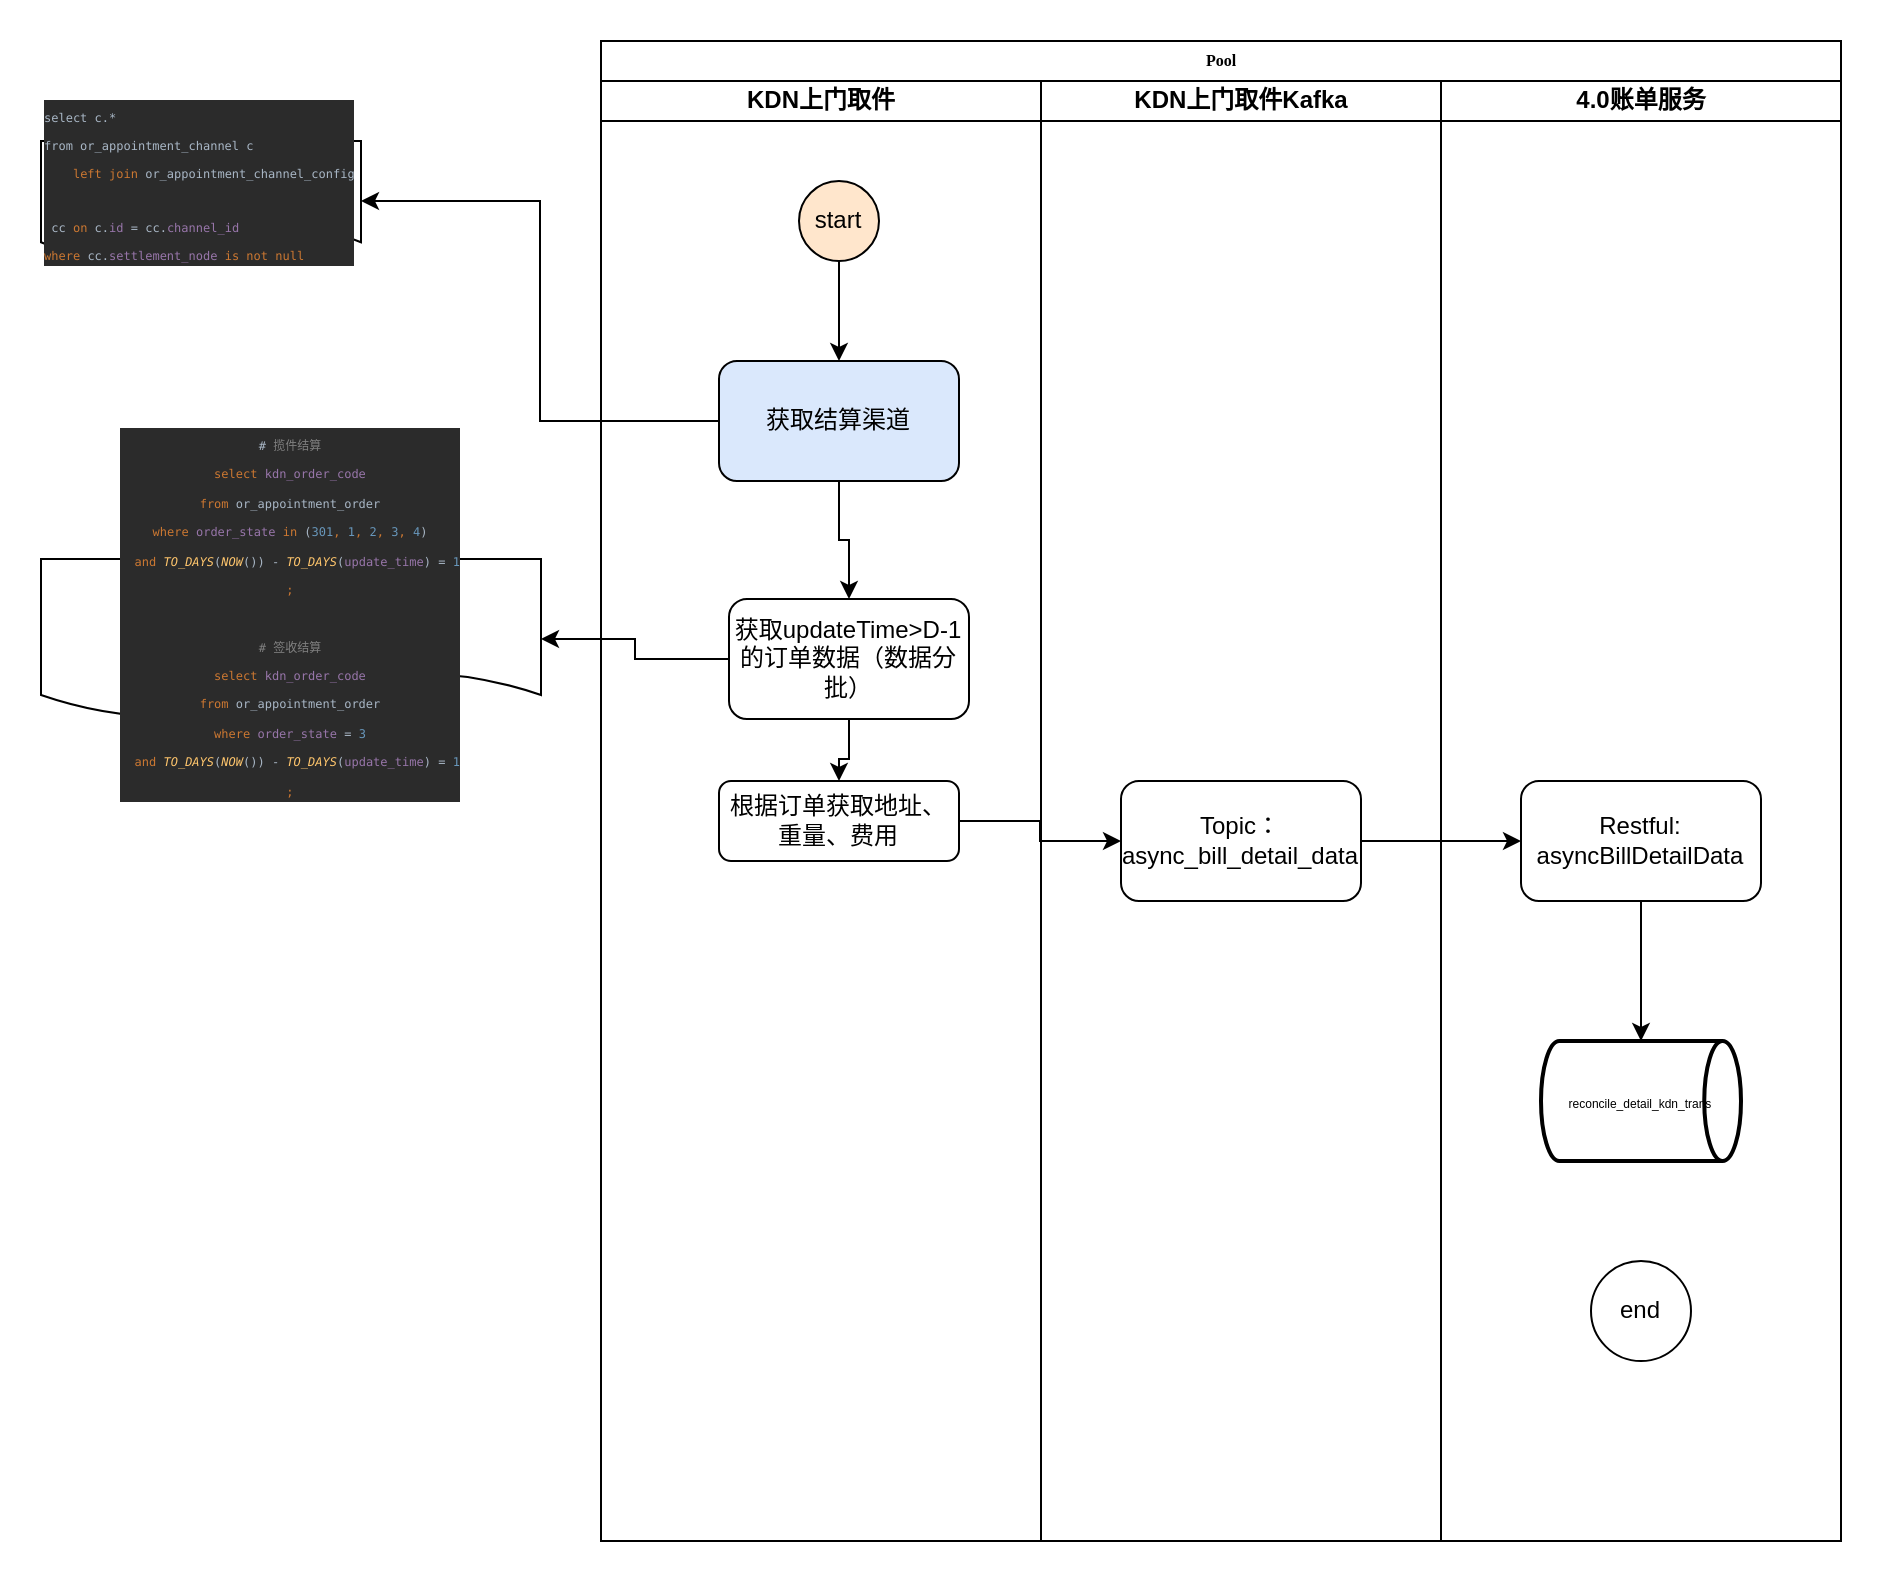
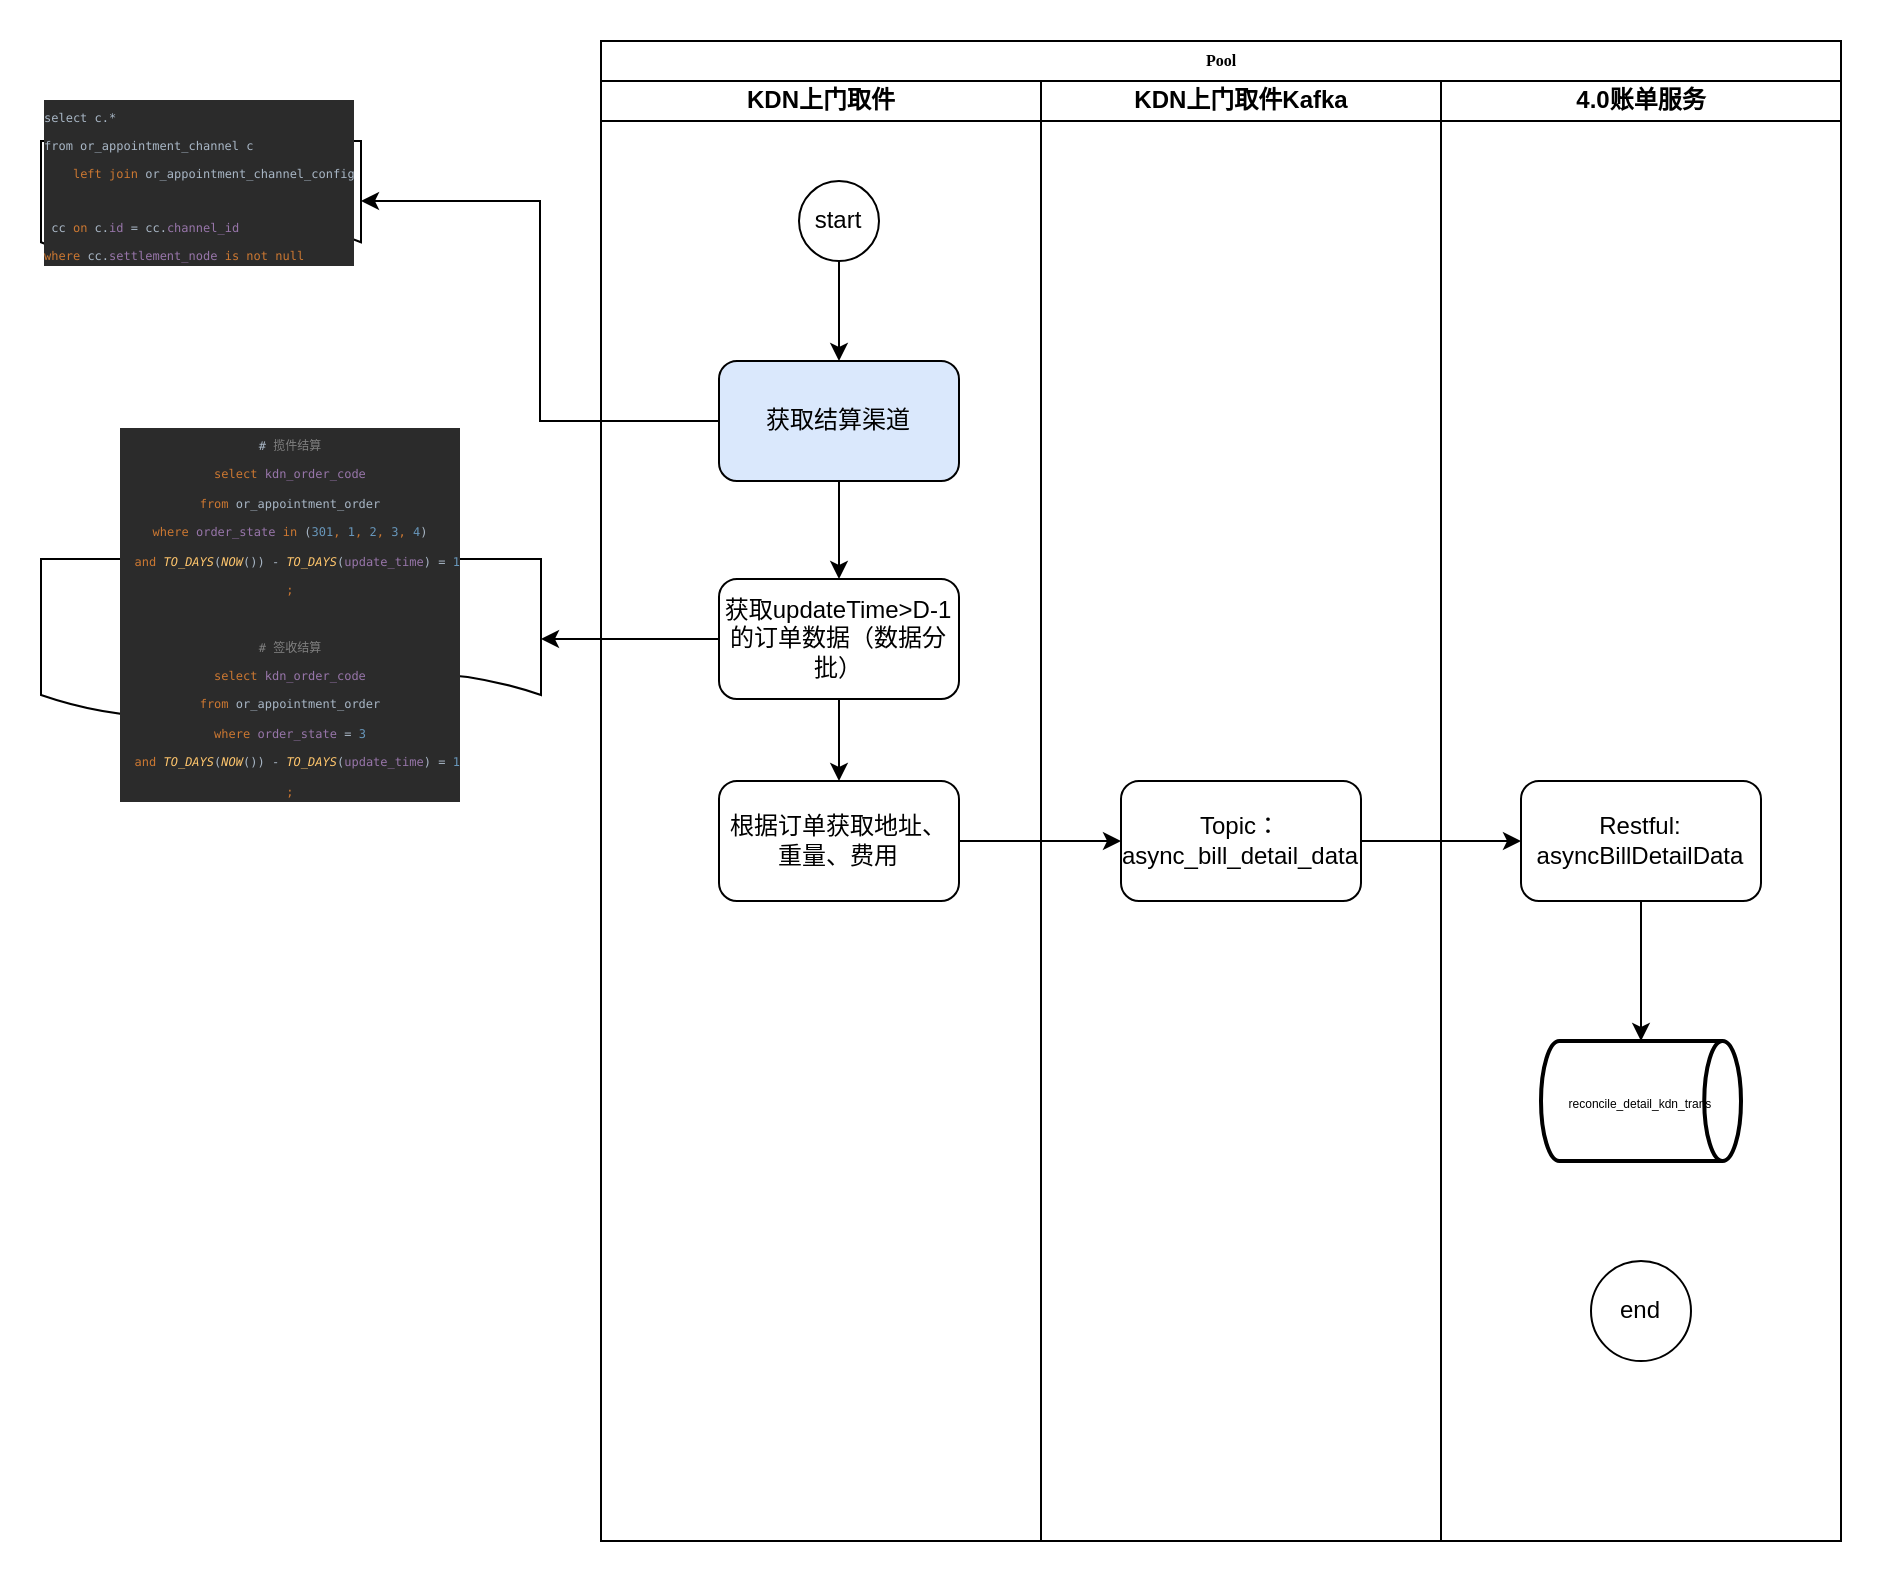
(839, 221) -> (839, 221)
(849, 659) -> (839, 639)
(839, 821) -> (839, 841)
